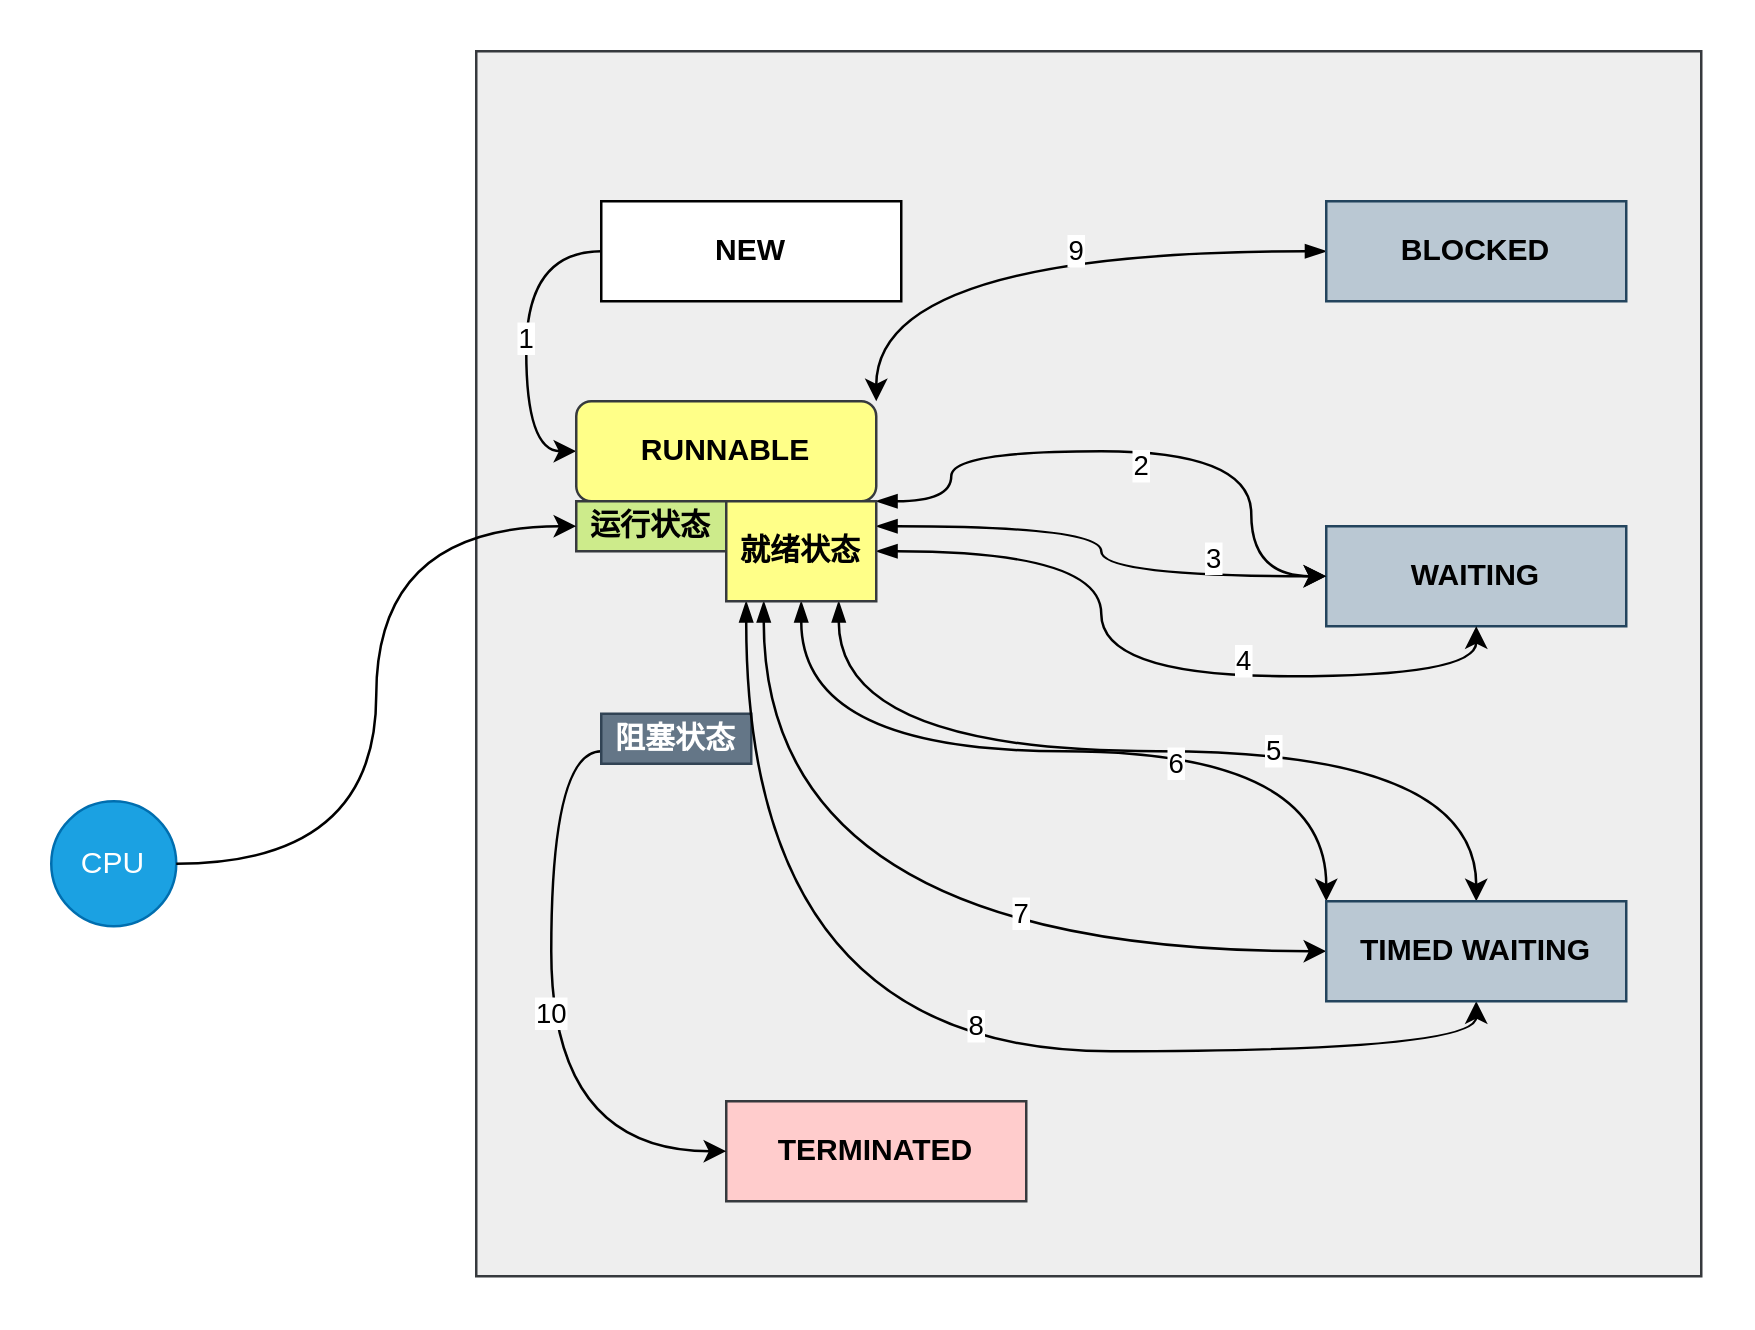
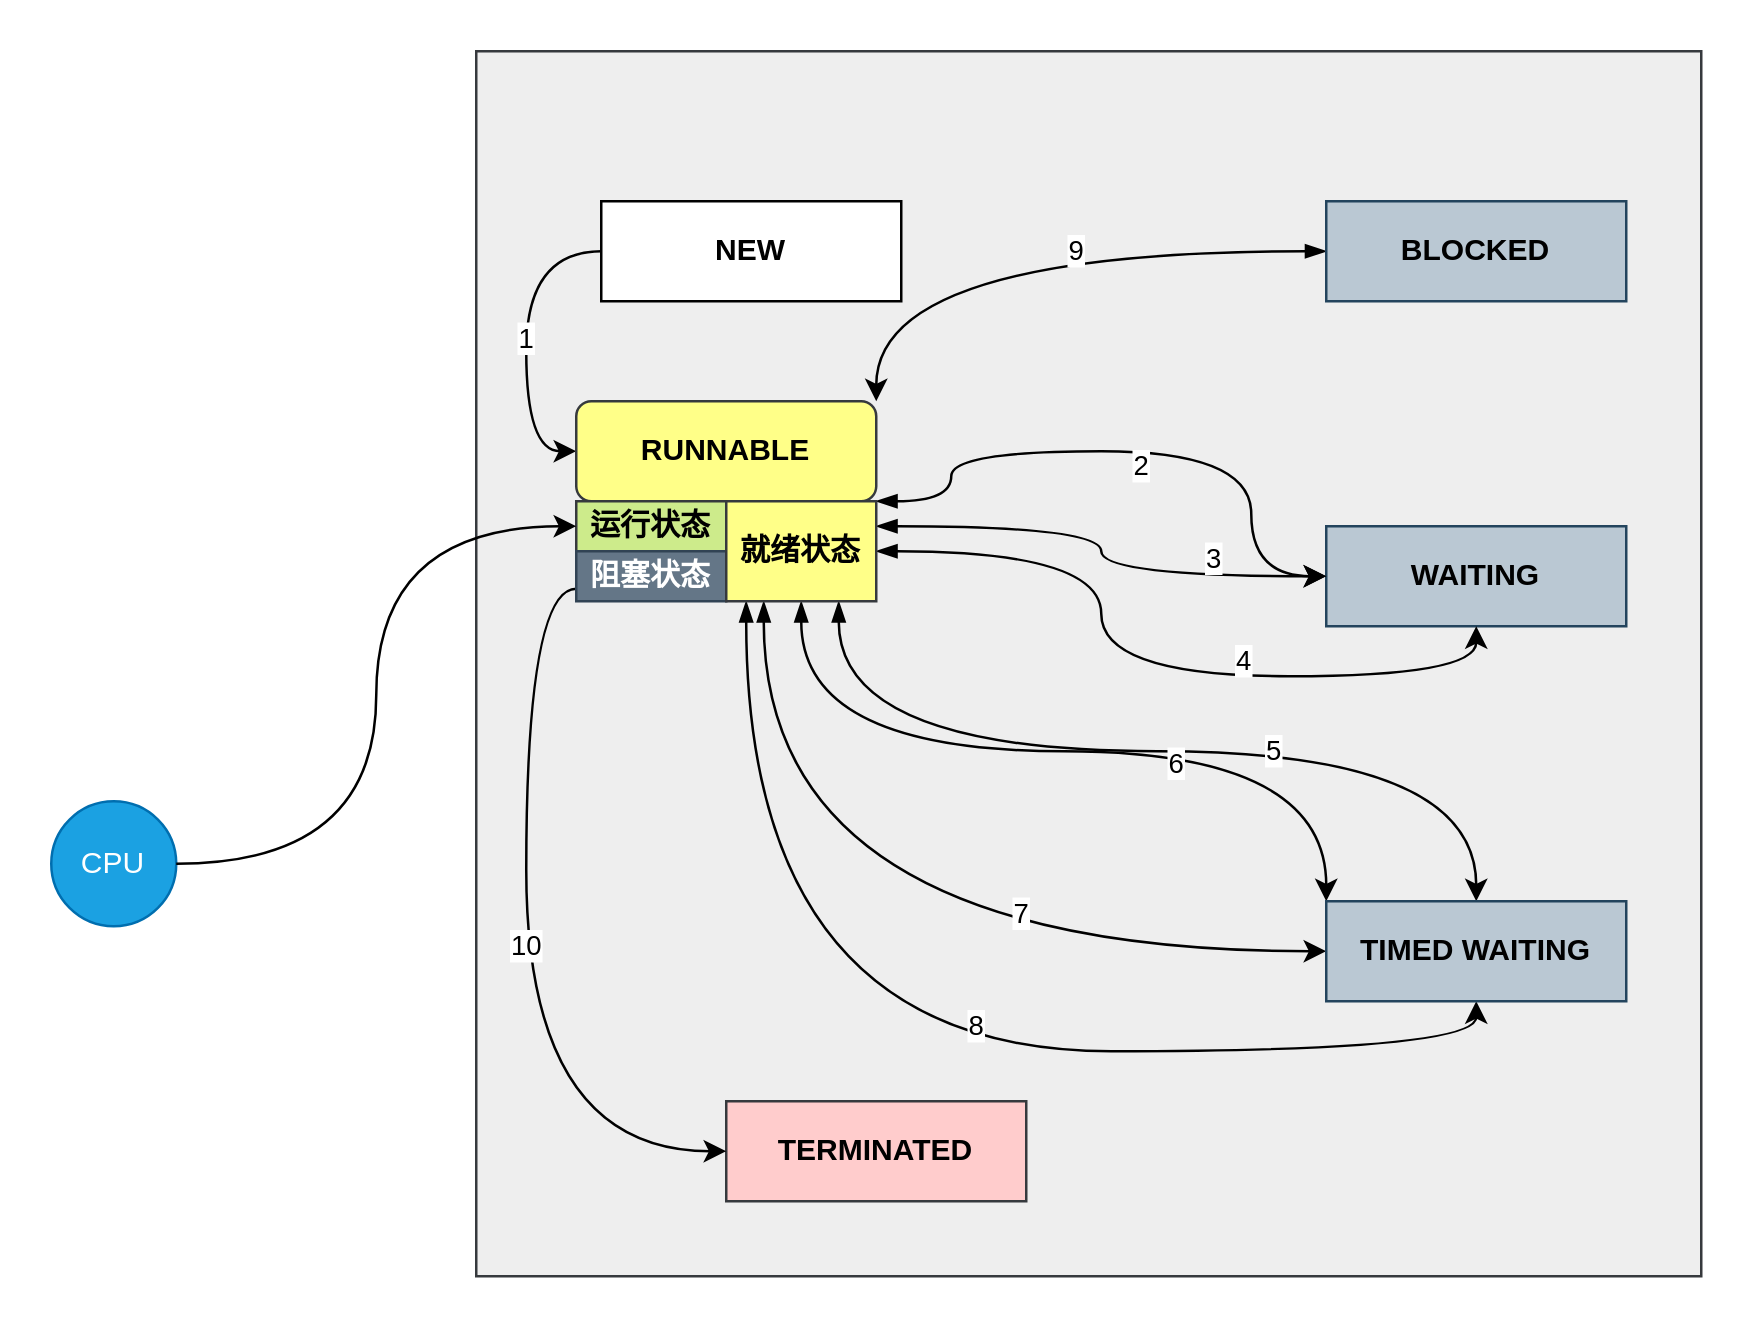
(676, 739) -> (651, 576)
